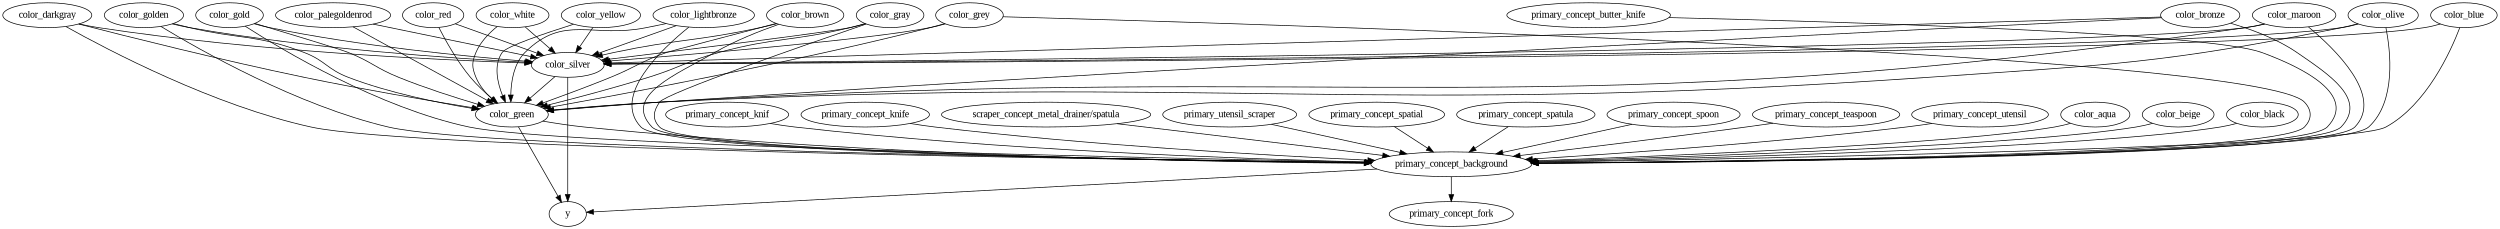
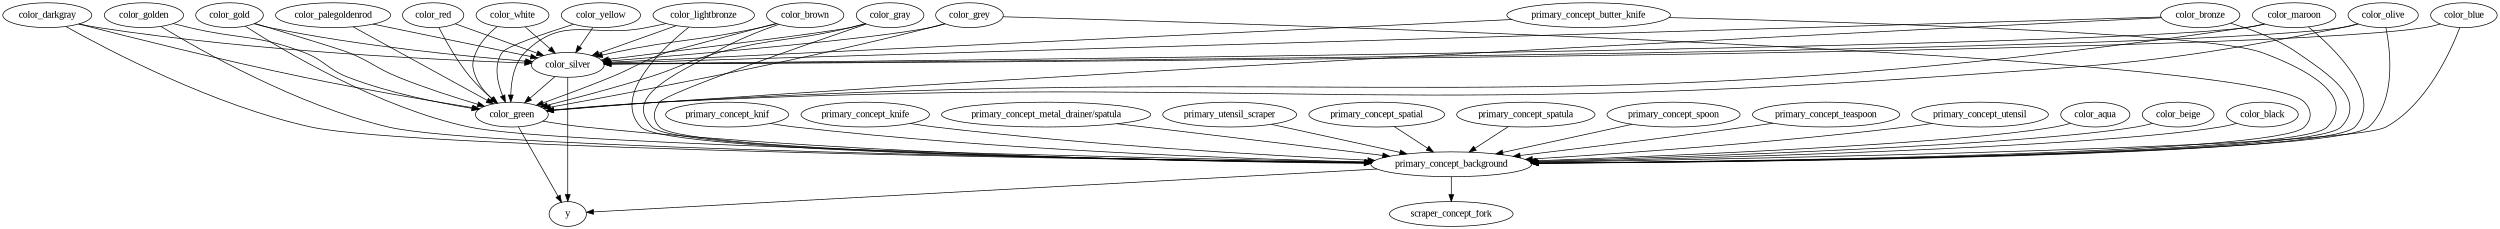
(357, 50) -> (1061, 41)
(1046, 115) -> (1046, 115)
(1451, 214) -> (1451, 214)
